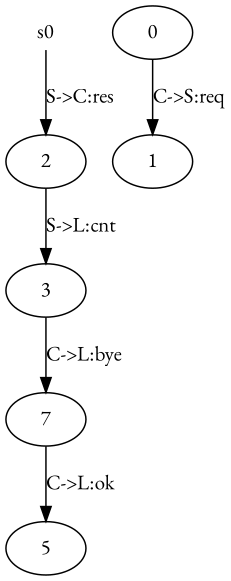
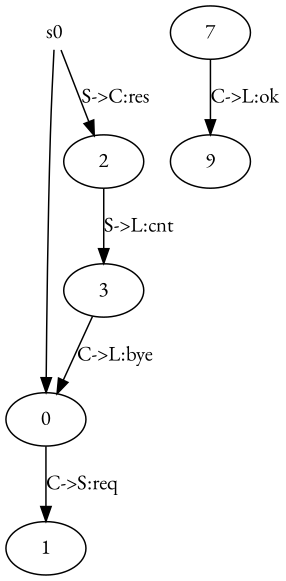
none -> (48, 214)
(46, 347) -> (78, 348)
(46, 548) -> (210, 162)
